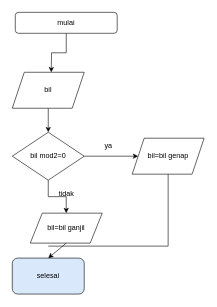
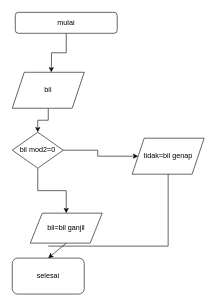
(108, 146) -> none
(48, 156) -> (38, 150)
(168, 156) -> (168, 156)
(66, 194) -> none
(48, 276) -> (48, 276)
